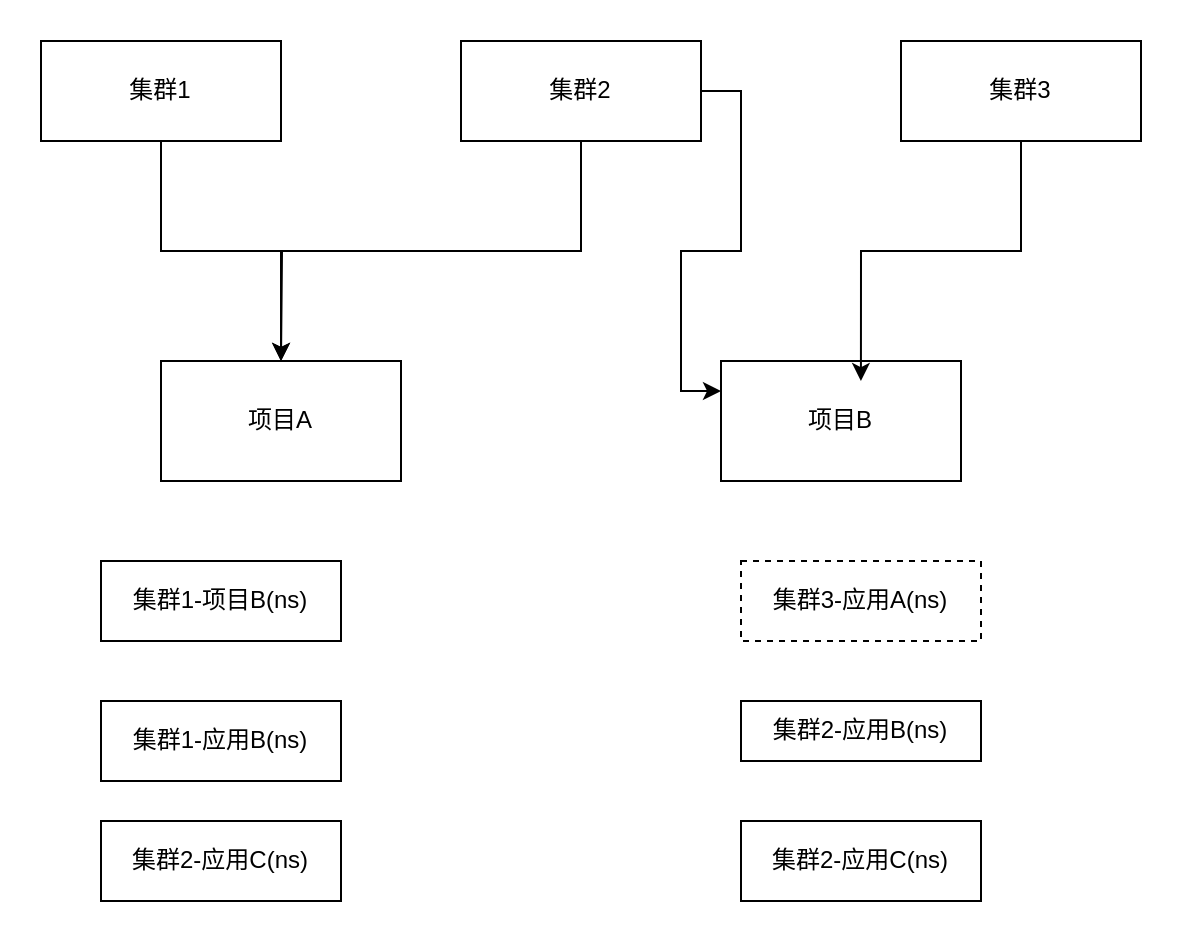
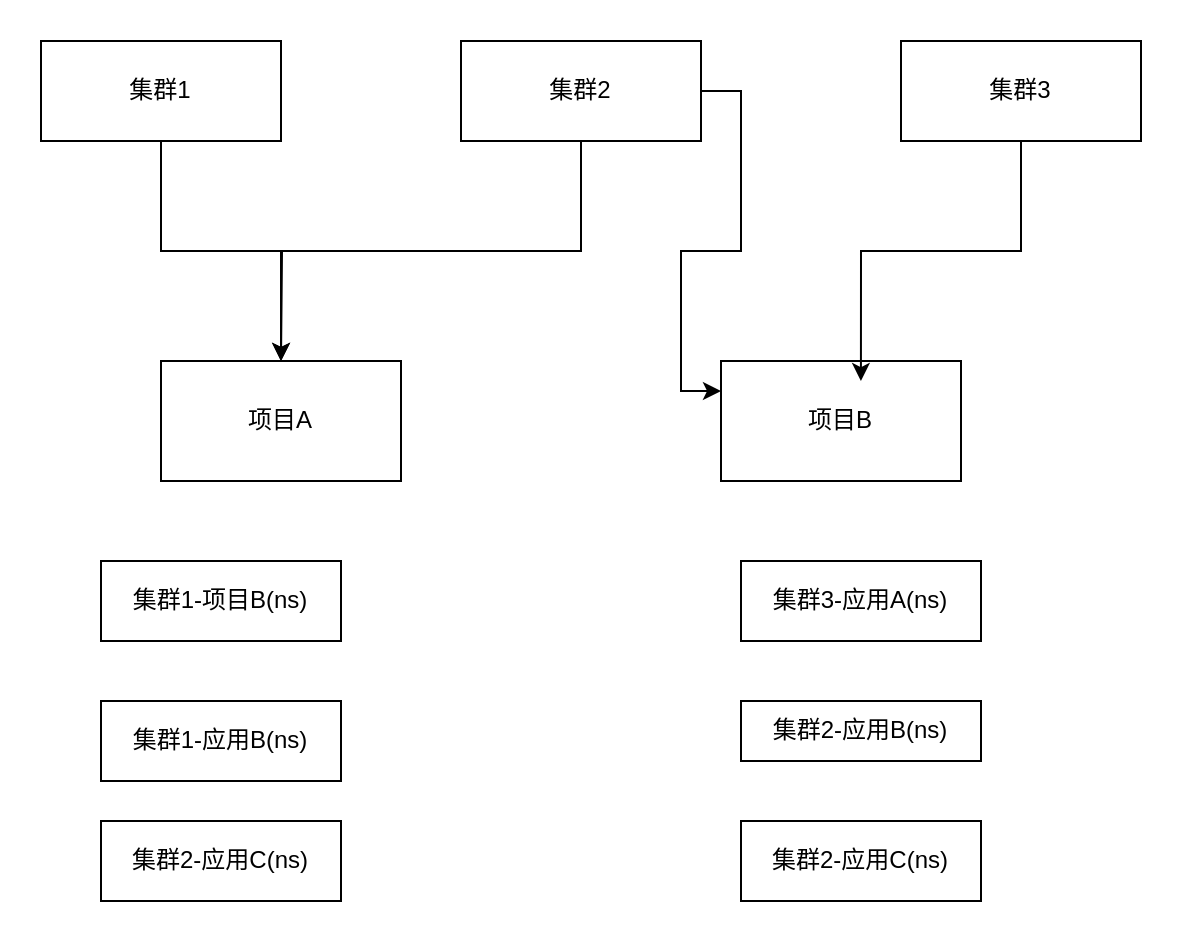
(861, 601) -> (861, 601)
